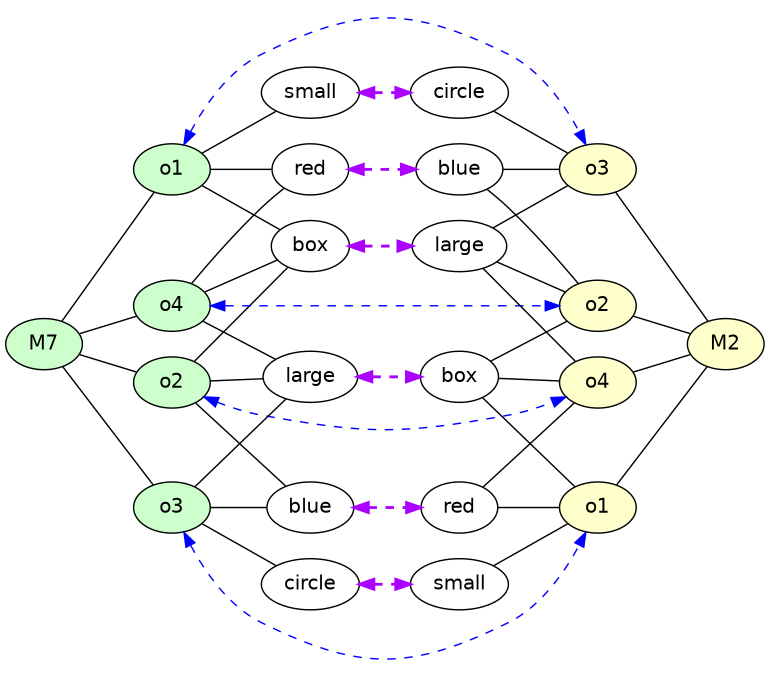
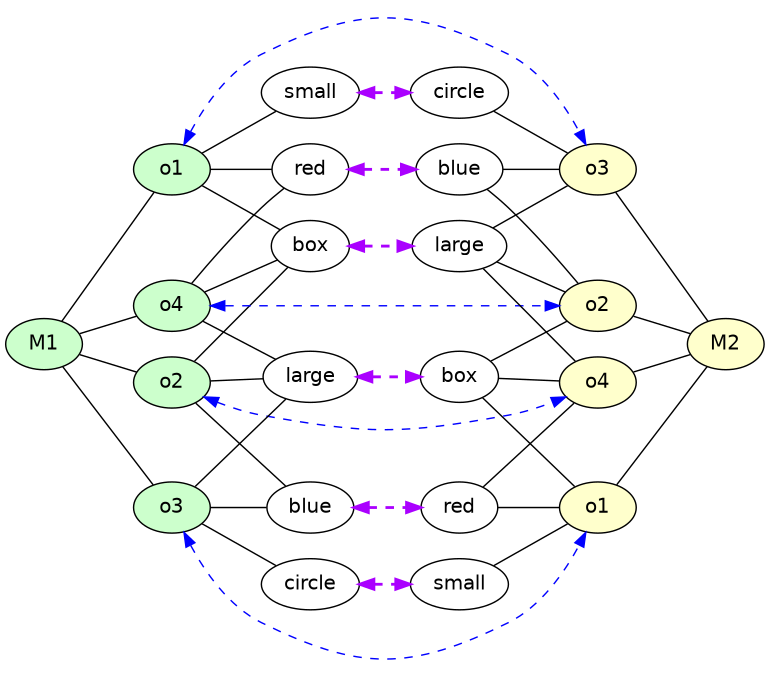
(44, 344) -> (44, 344)
